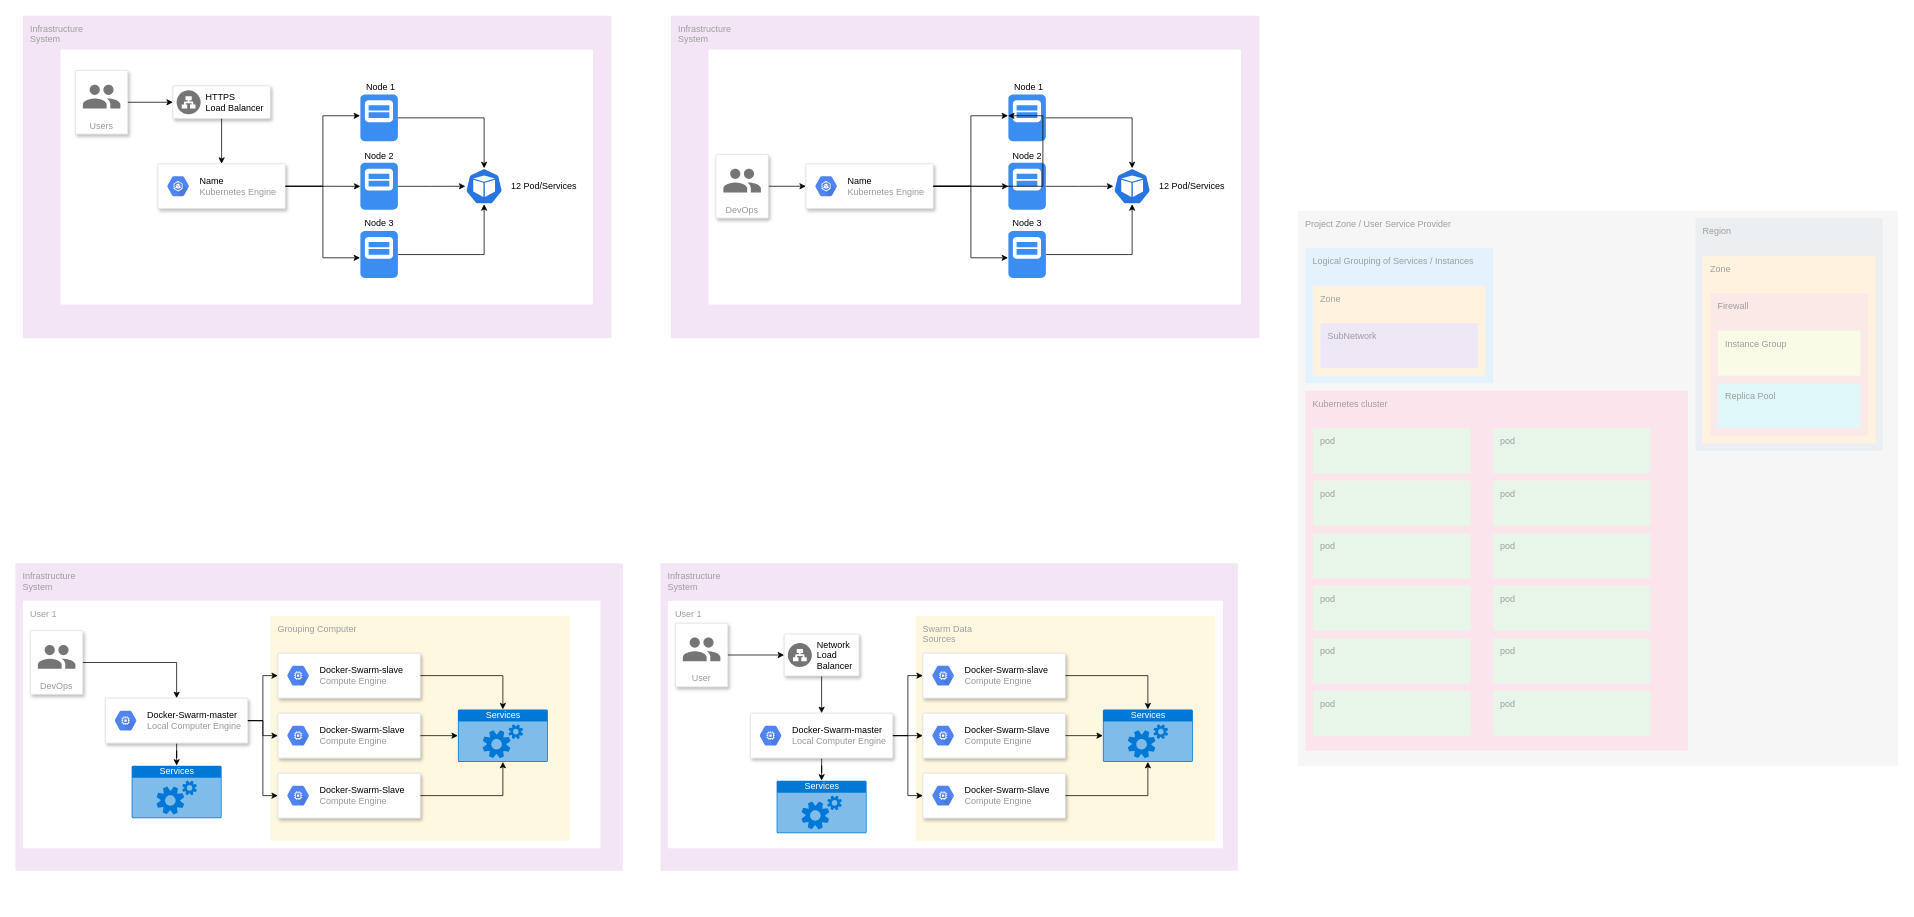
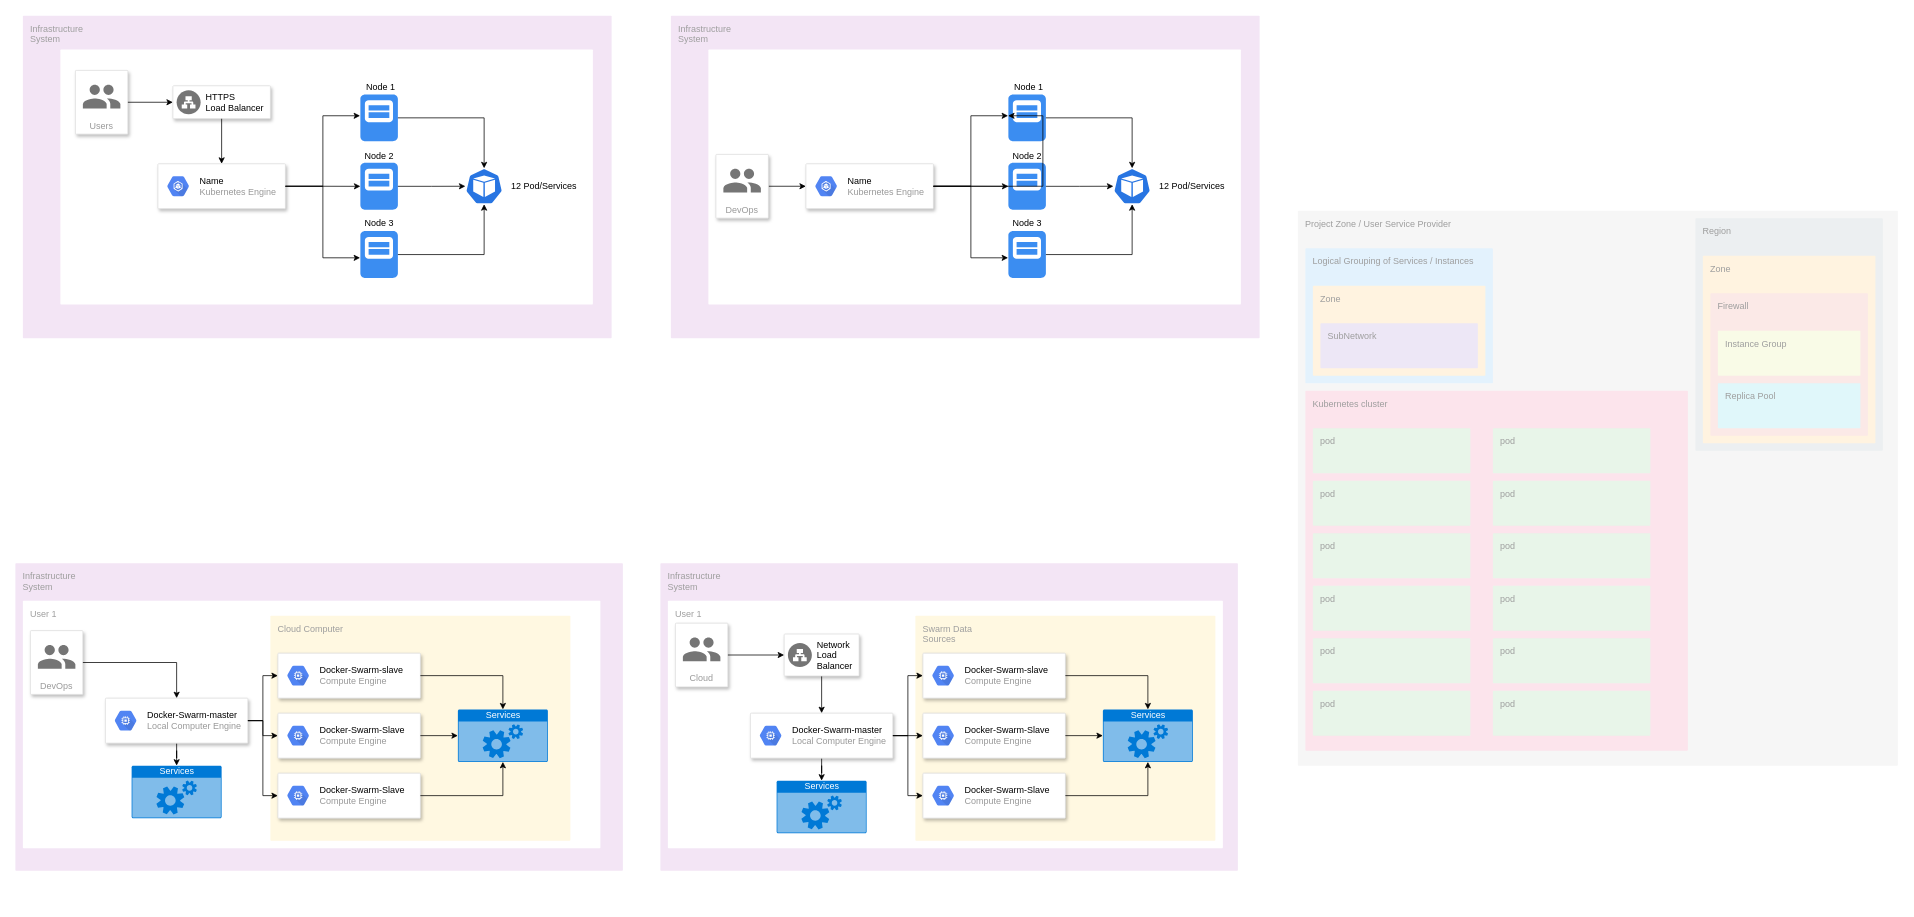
(318, 629) -> (311, 629)
(702, 677) -> (702, 677)
